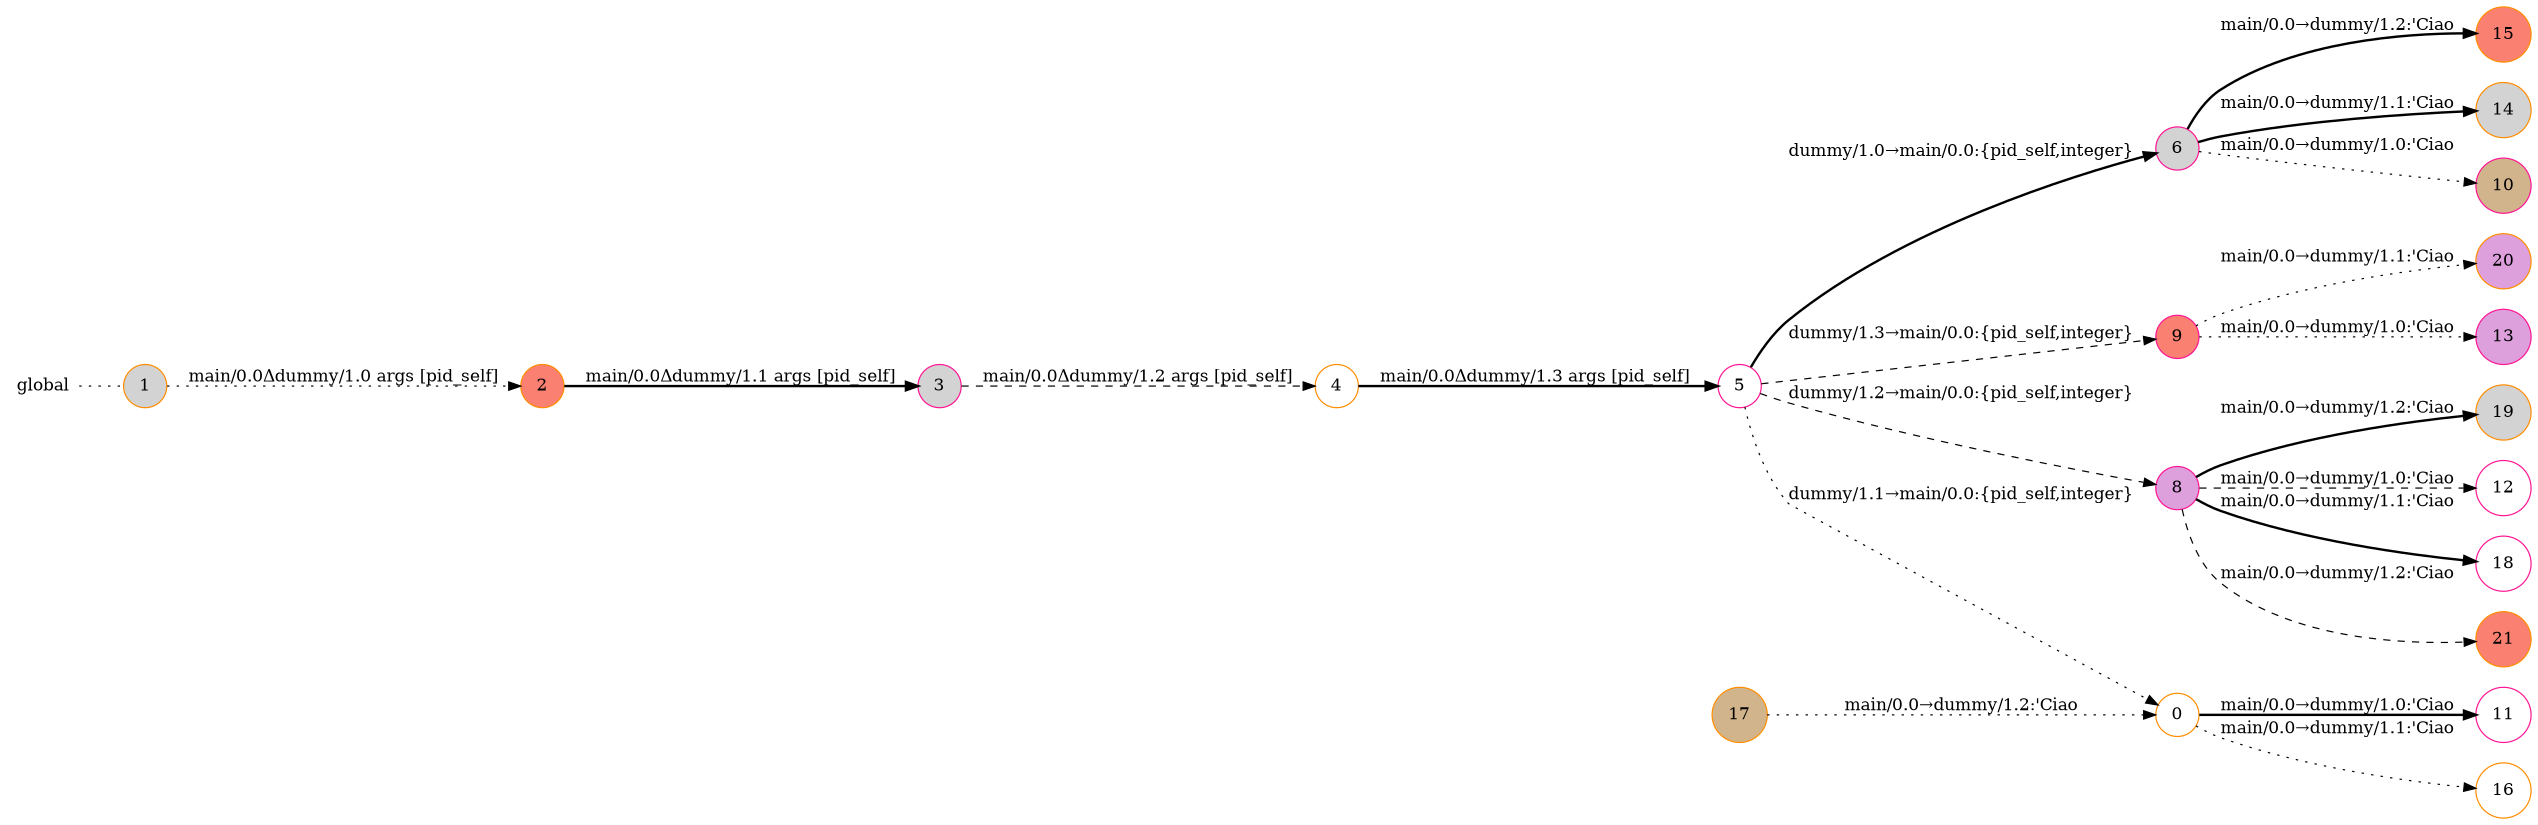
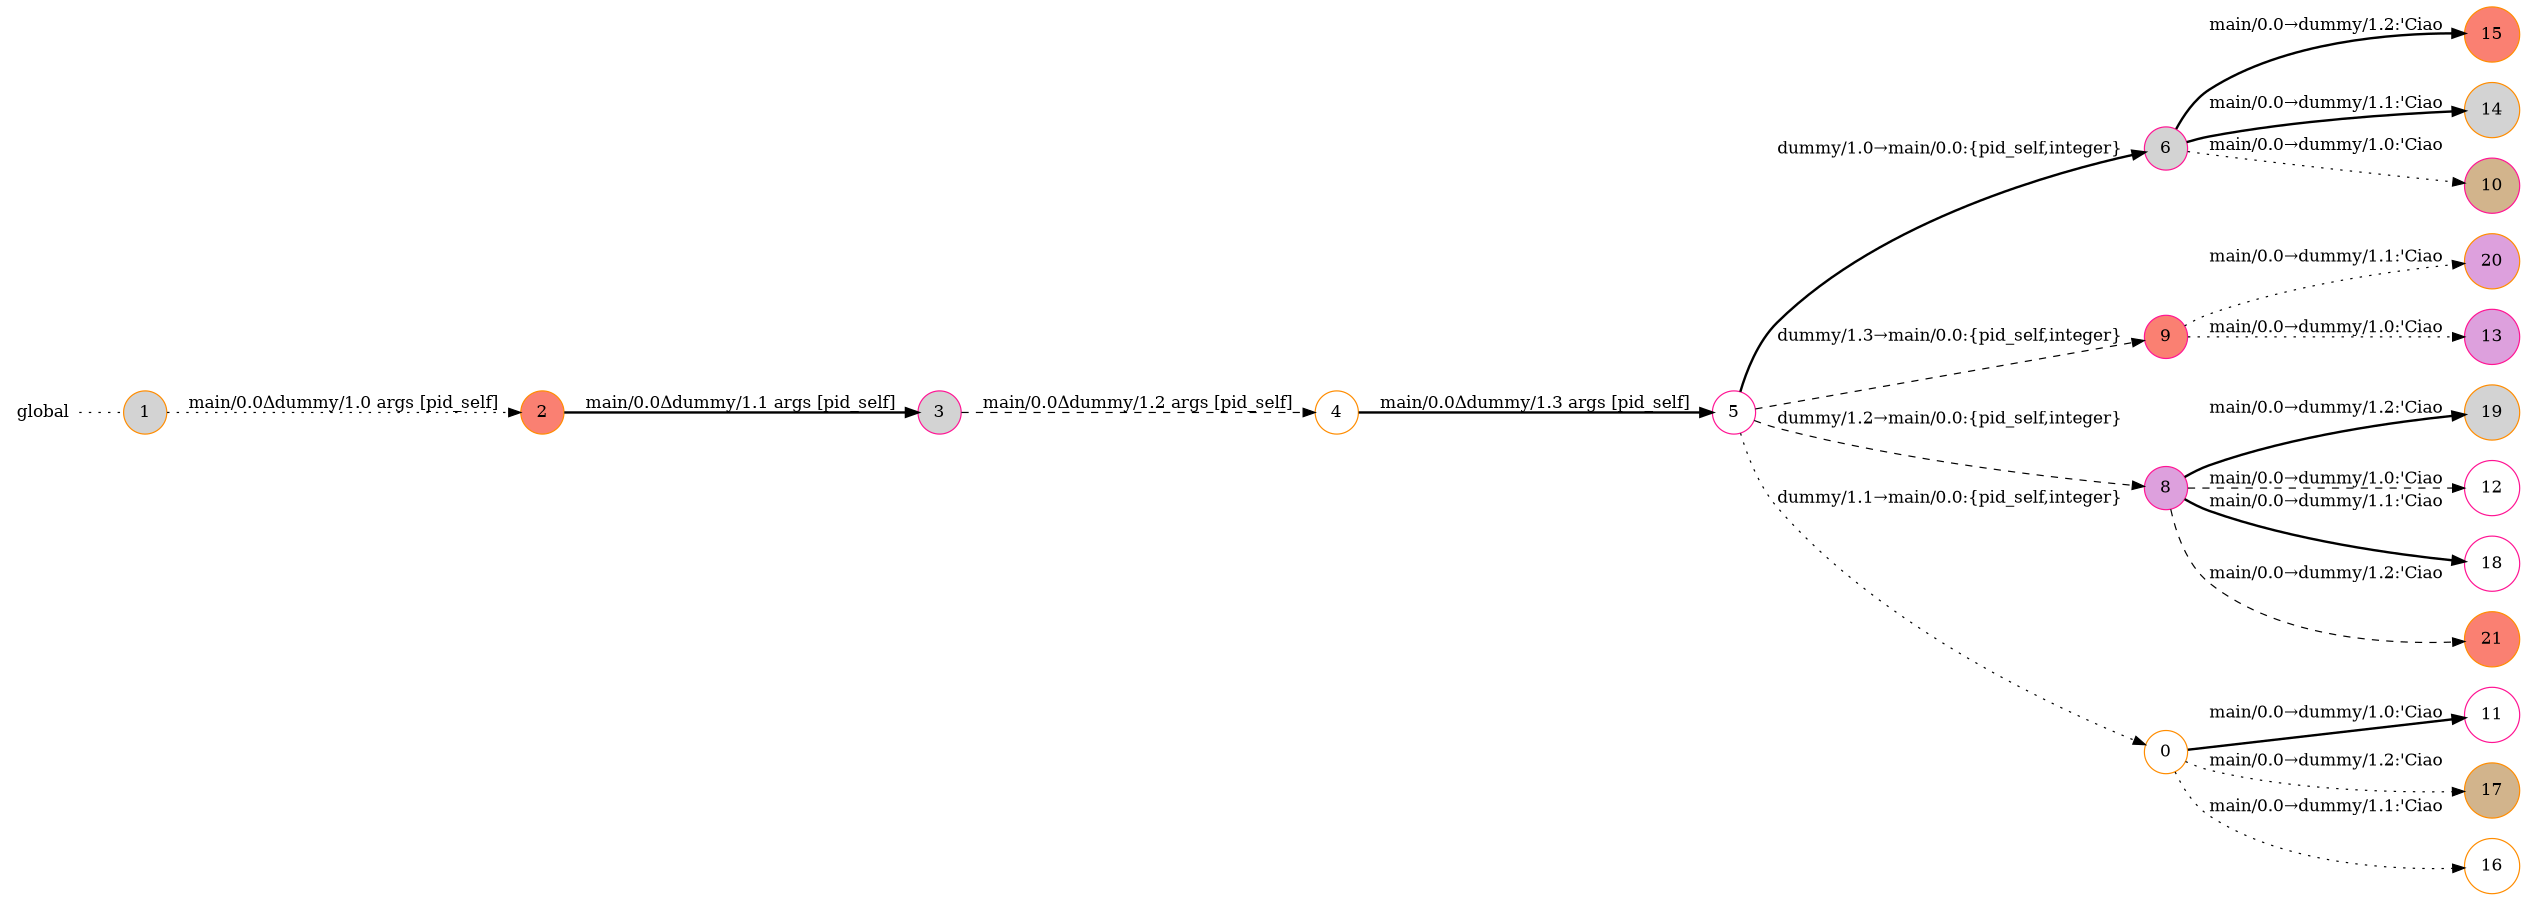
(1955, 715) -> (2317, 787)
